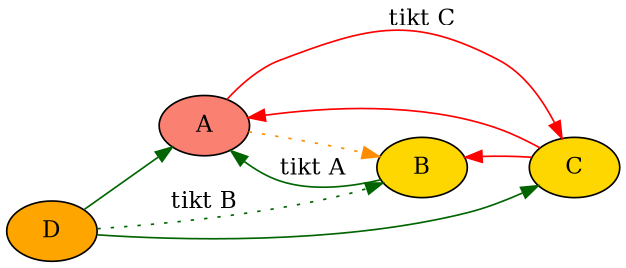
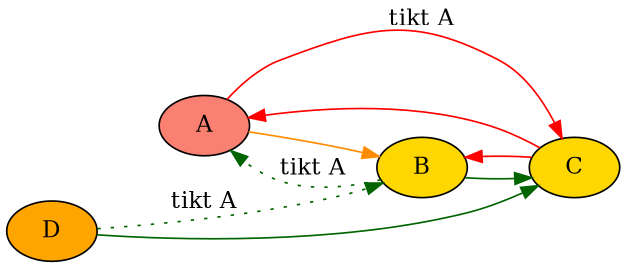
(422, 19) -> (422, 19)
(306, 141) -> (306, 141)
none -> (490, 179)
(121, 183) -> none
(310, 187) -> (310, 187)
(204, 202) -> (204, 202)
